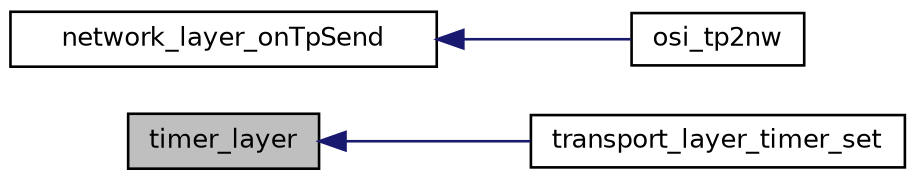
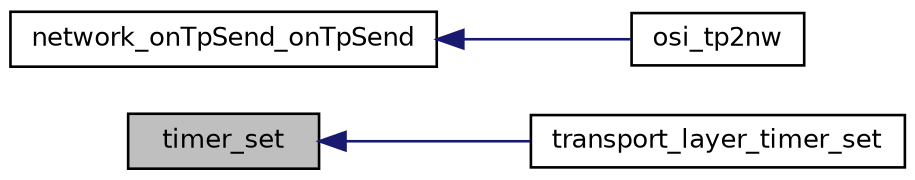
(224, 39) -> (224, 39)
(224, 141) -> (224, 141)
